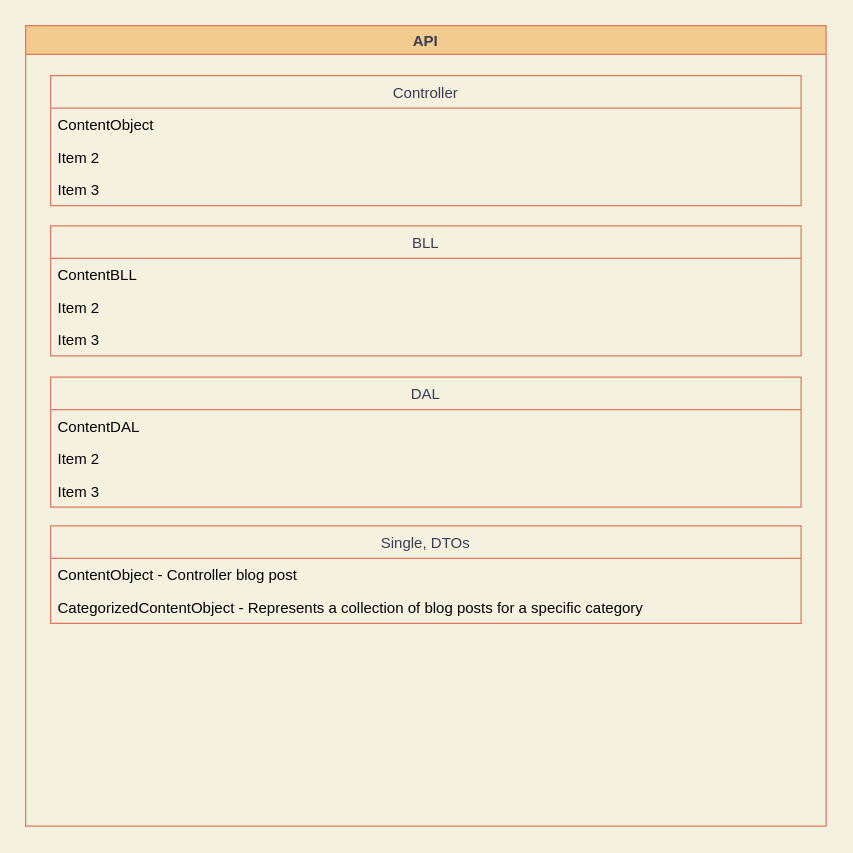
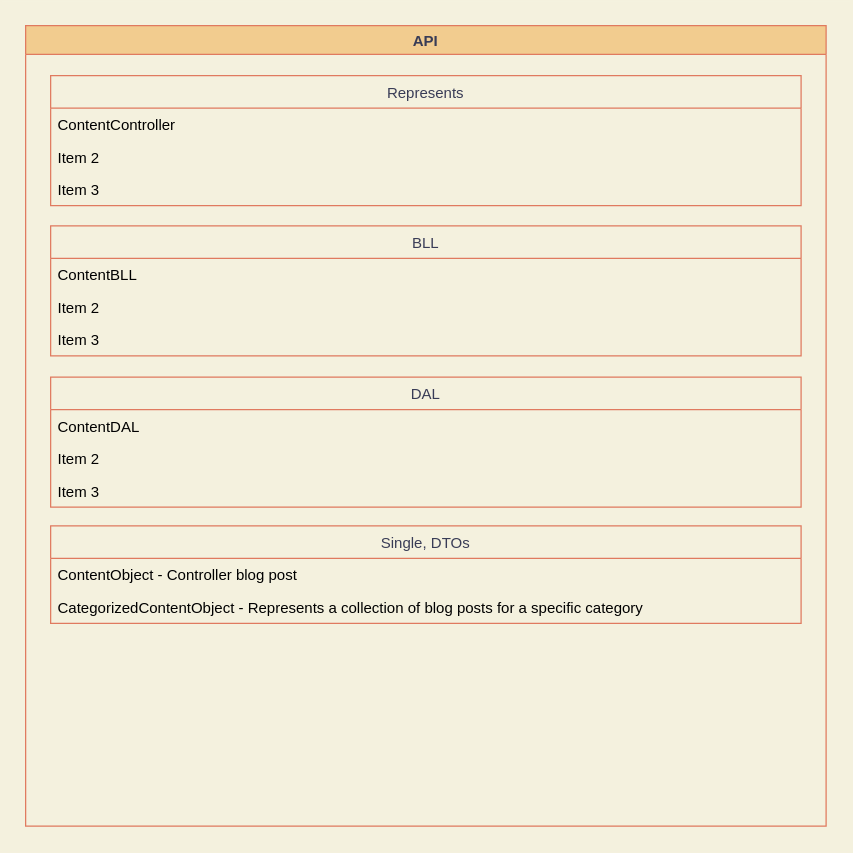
(425, 93) -> (425, 93)
(112, 125) -> (125, 125)
